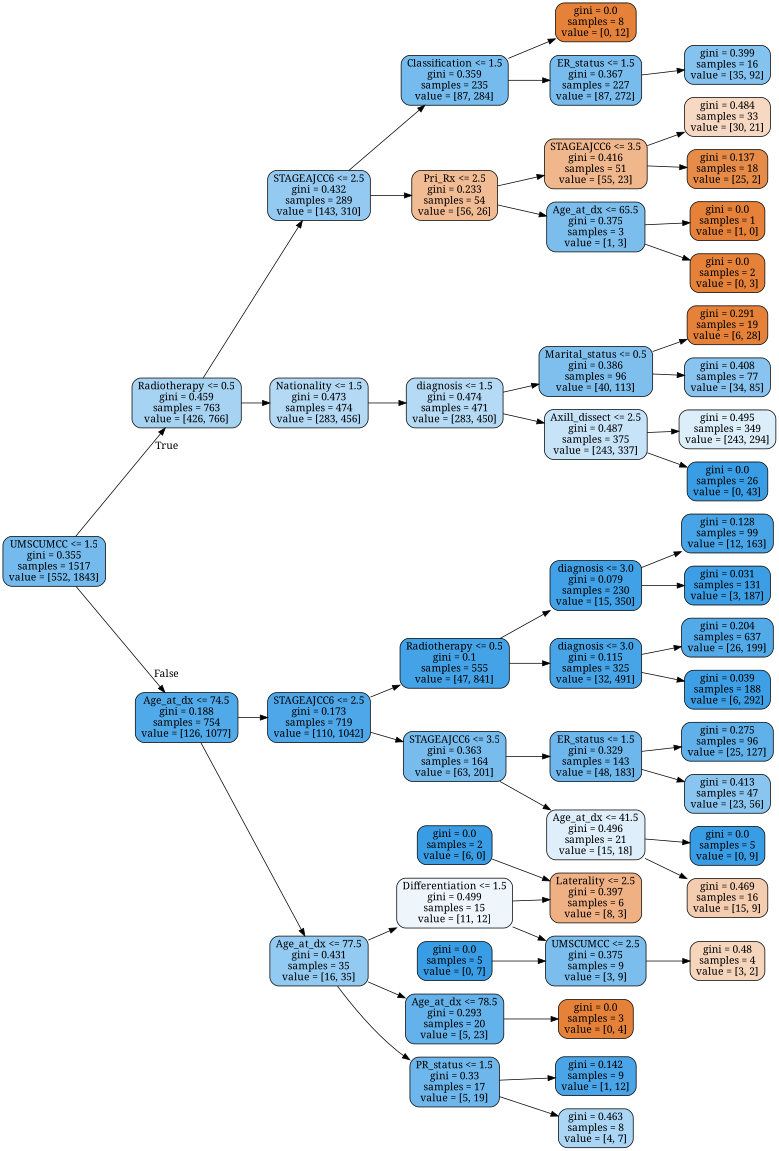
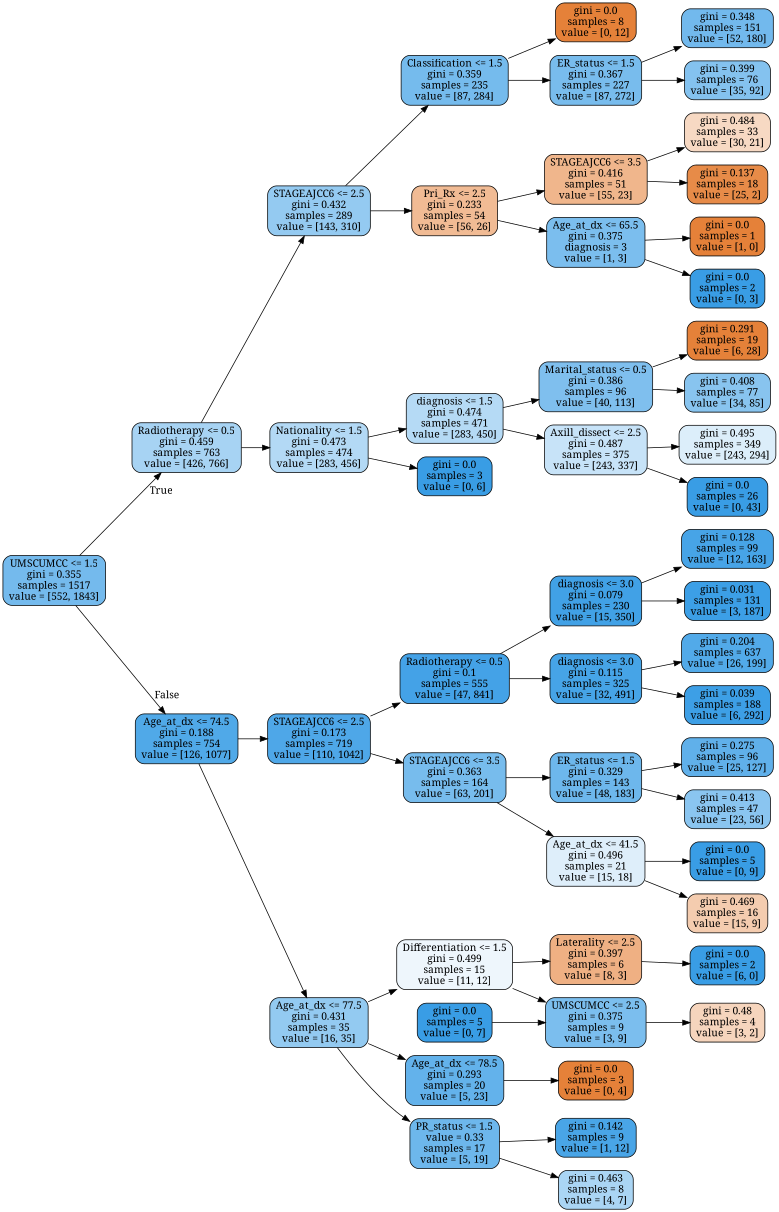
none -> (727, 28)
(727, 65) -> (727, 80)
(596, 227) -> (596, 242)
(727, 273) -> (727, 289)
none -> (455, 476)
(518, 869) -> (662, 963)
(455, 1082) -> (455, 1144)
